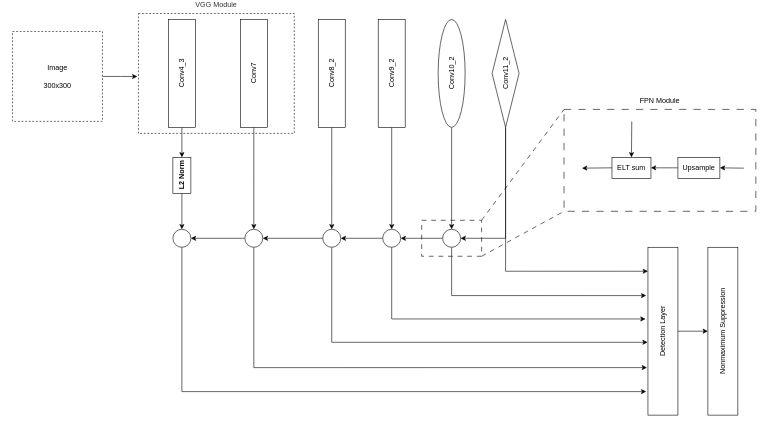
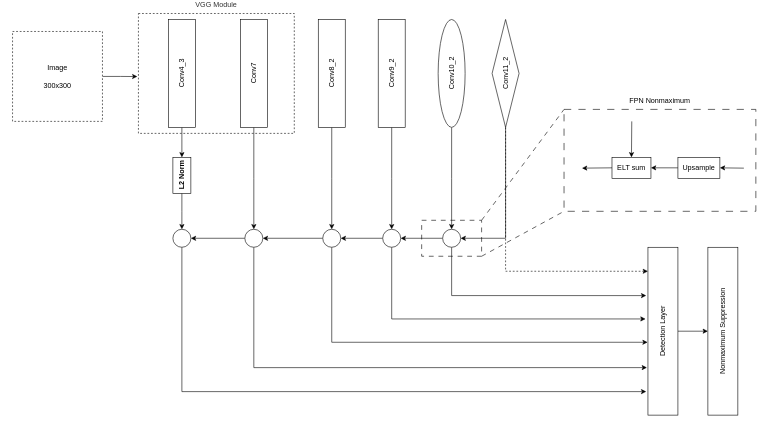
(660, 101) -> (660, 101)
(558, 272) -> (558, 272)
